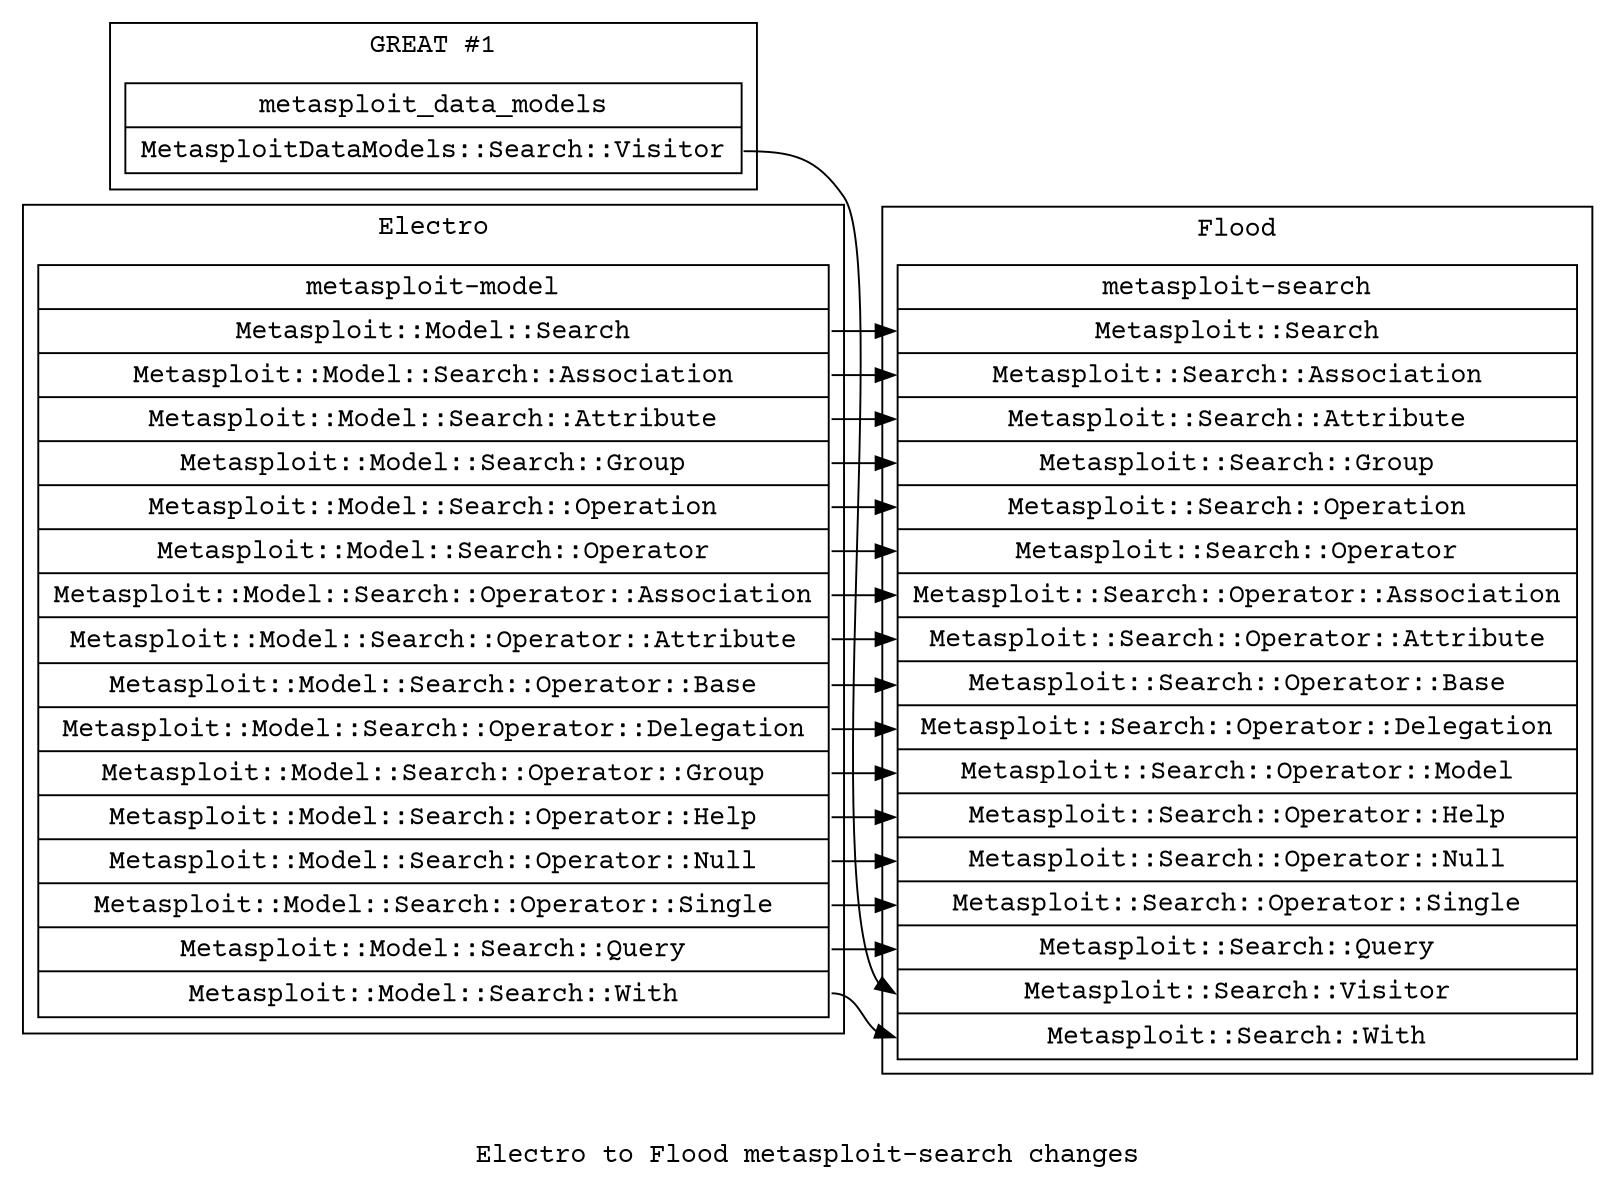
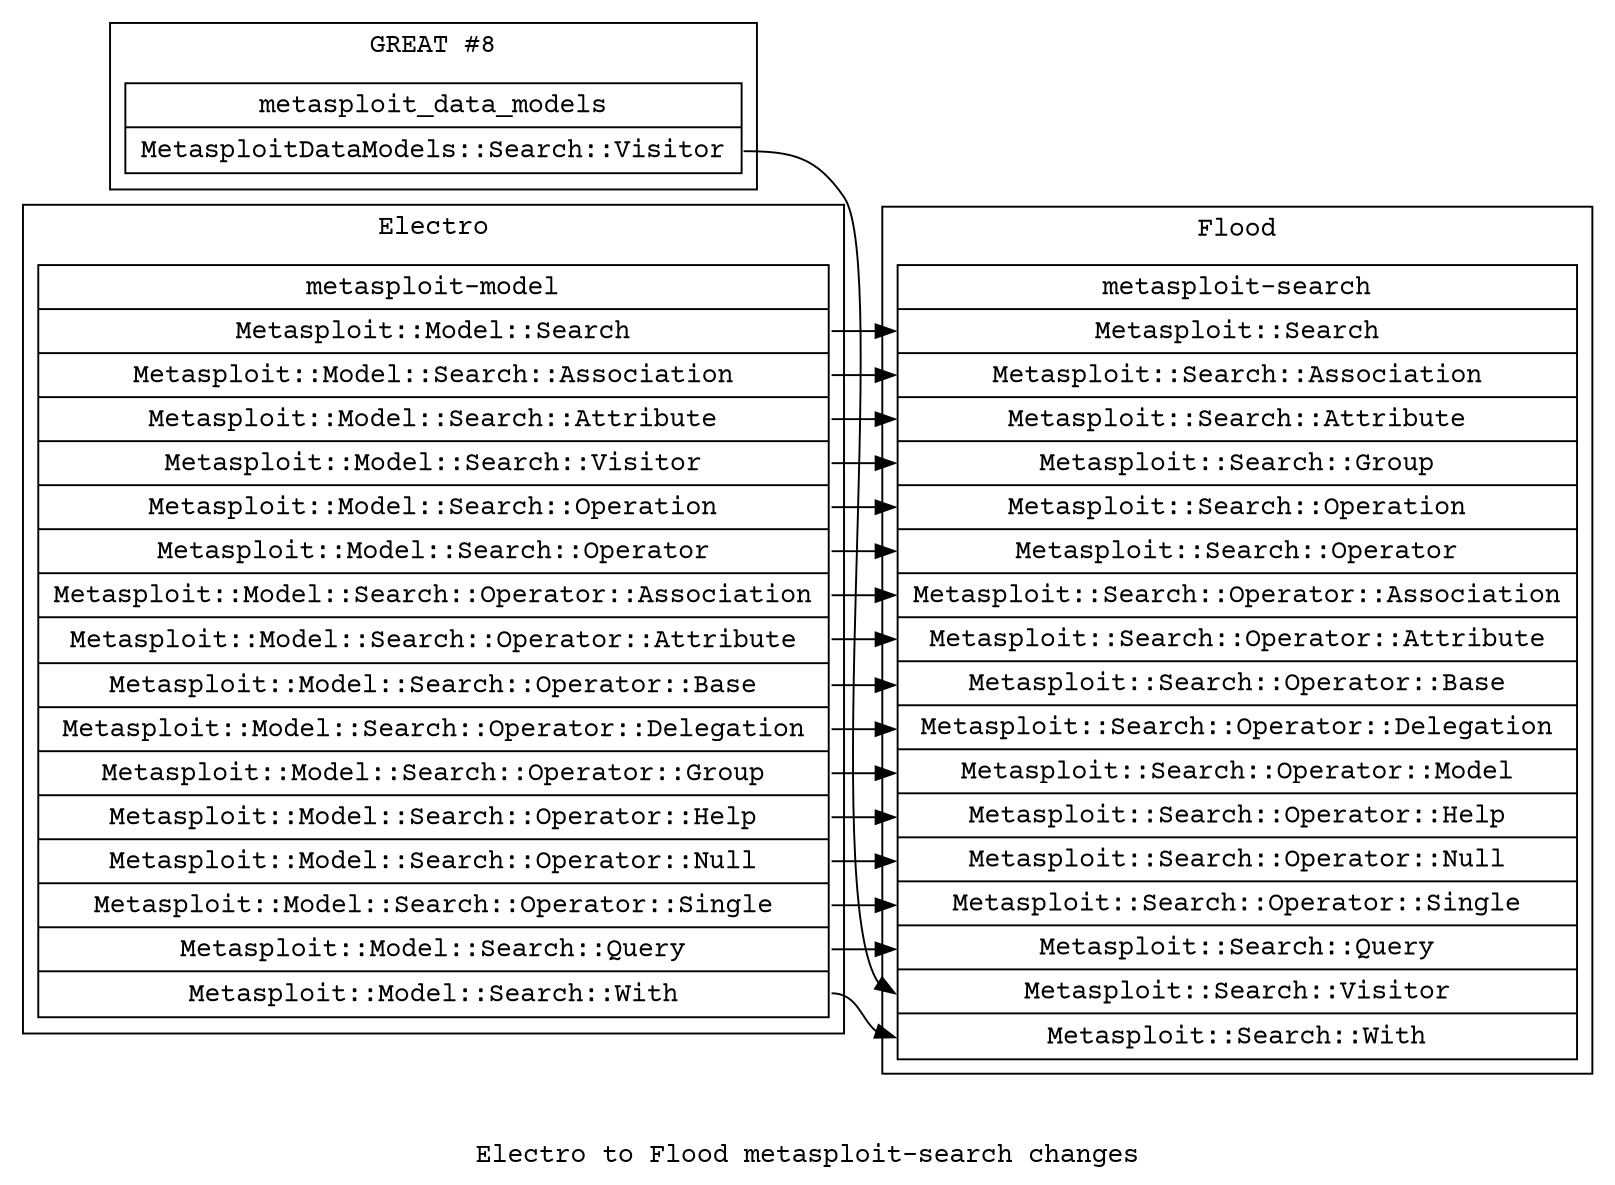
(433, 45) -> (433, 45)
(433, 462) -> (433, 462)
